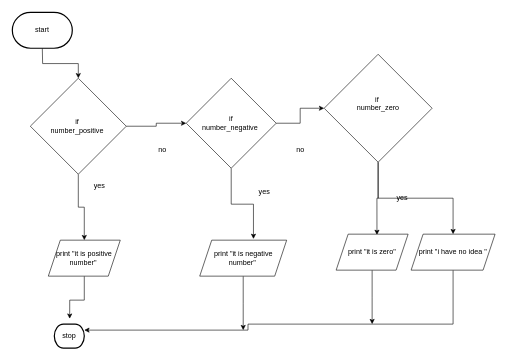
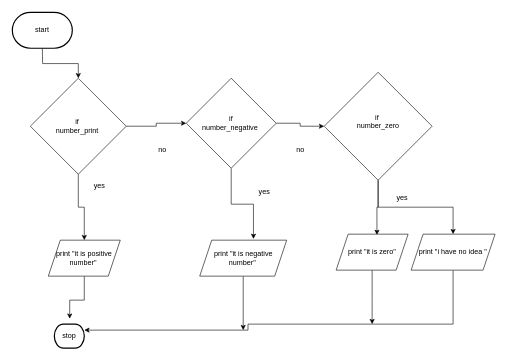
(378, 108) -> (378, 126)
(78, 126) -> (78, 126)
